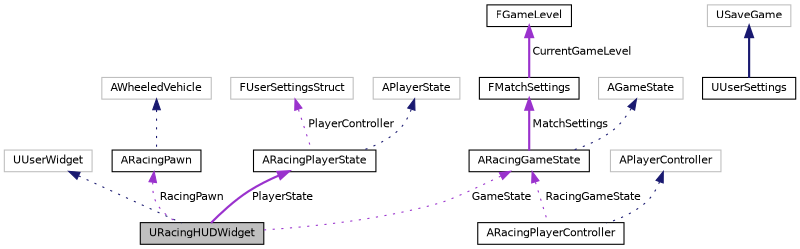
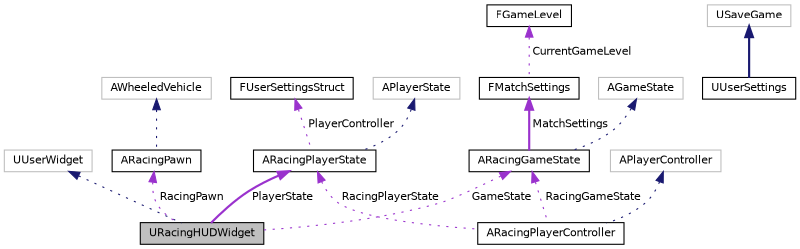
(529, 58) -> (529, 58)
(292, 88) -> (292, 88)
none -> (397, 220)
